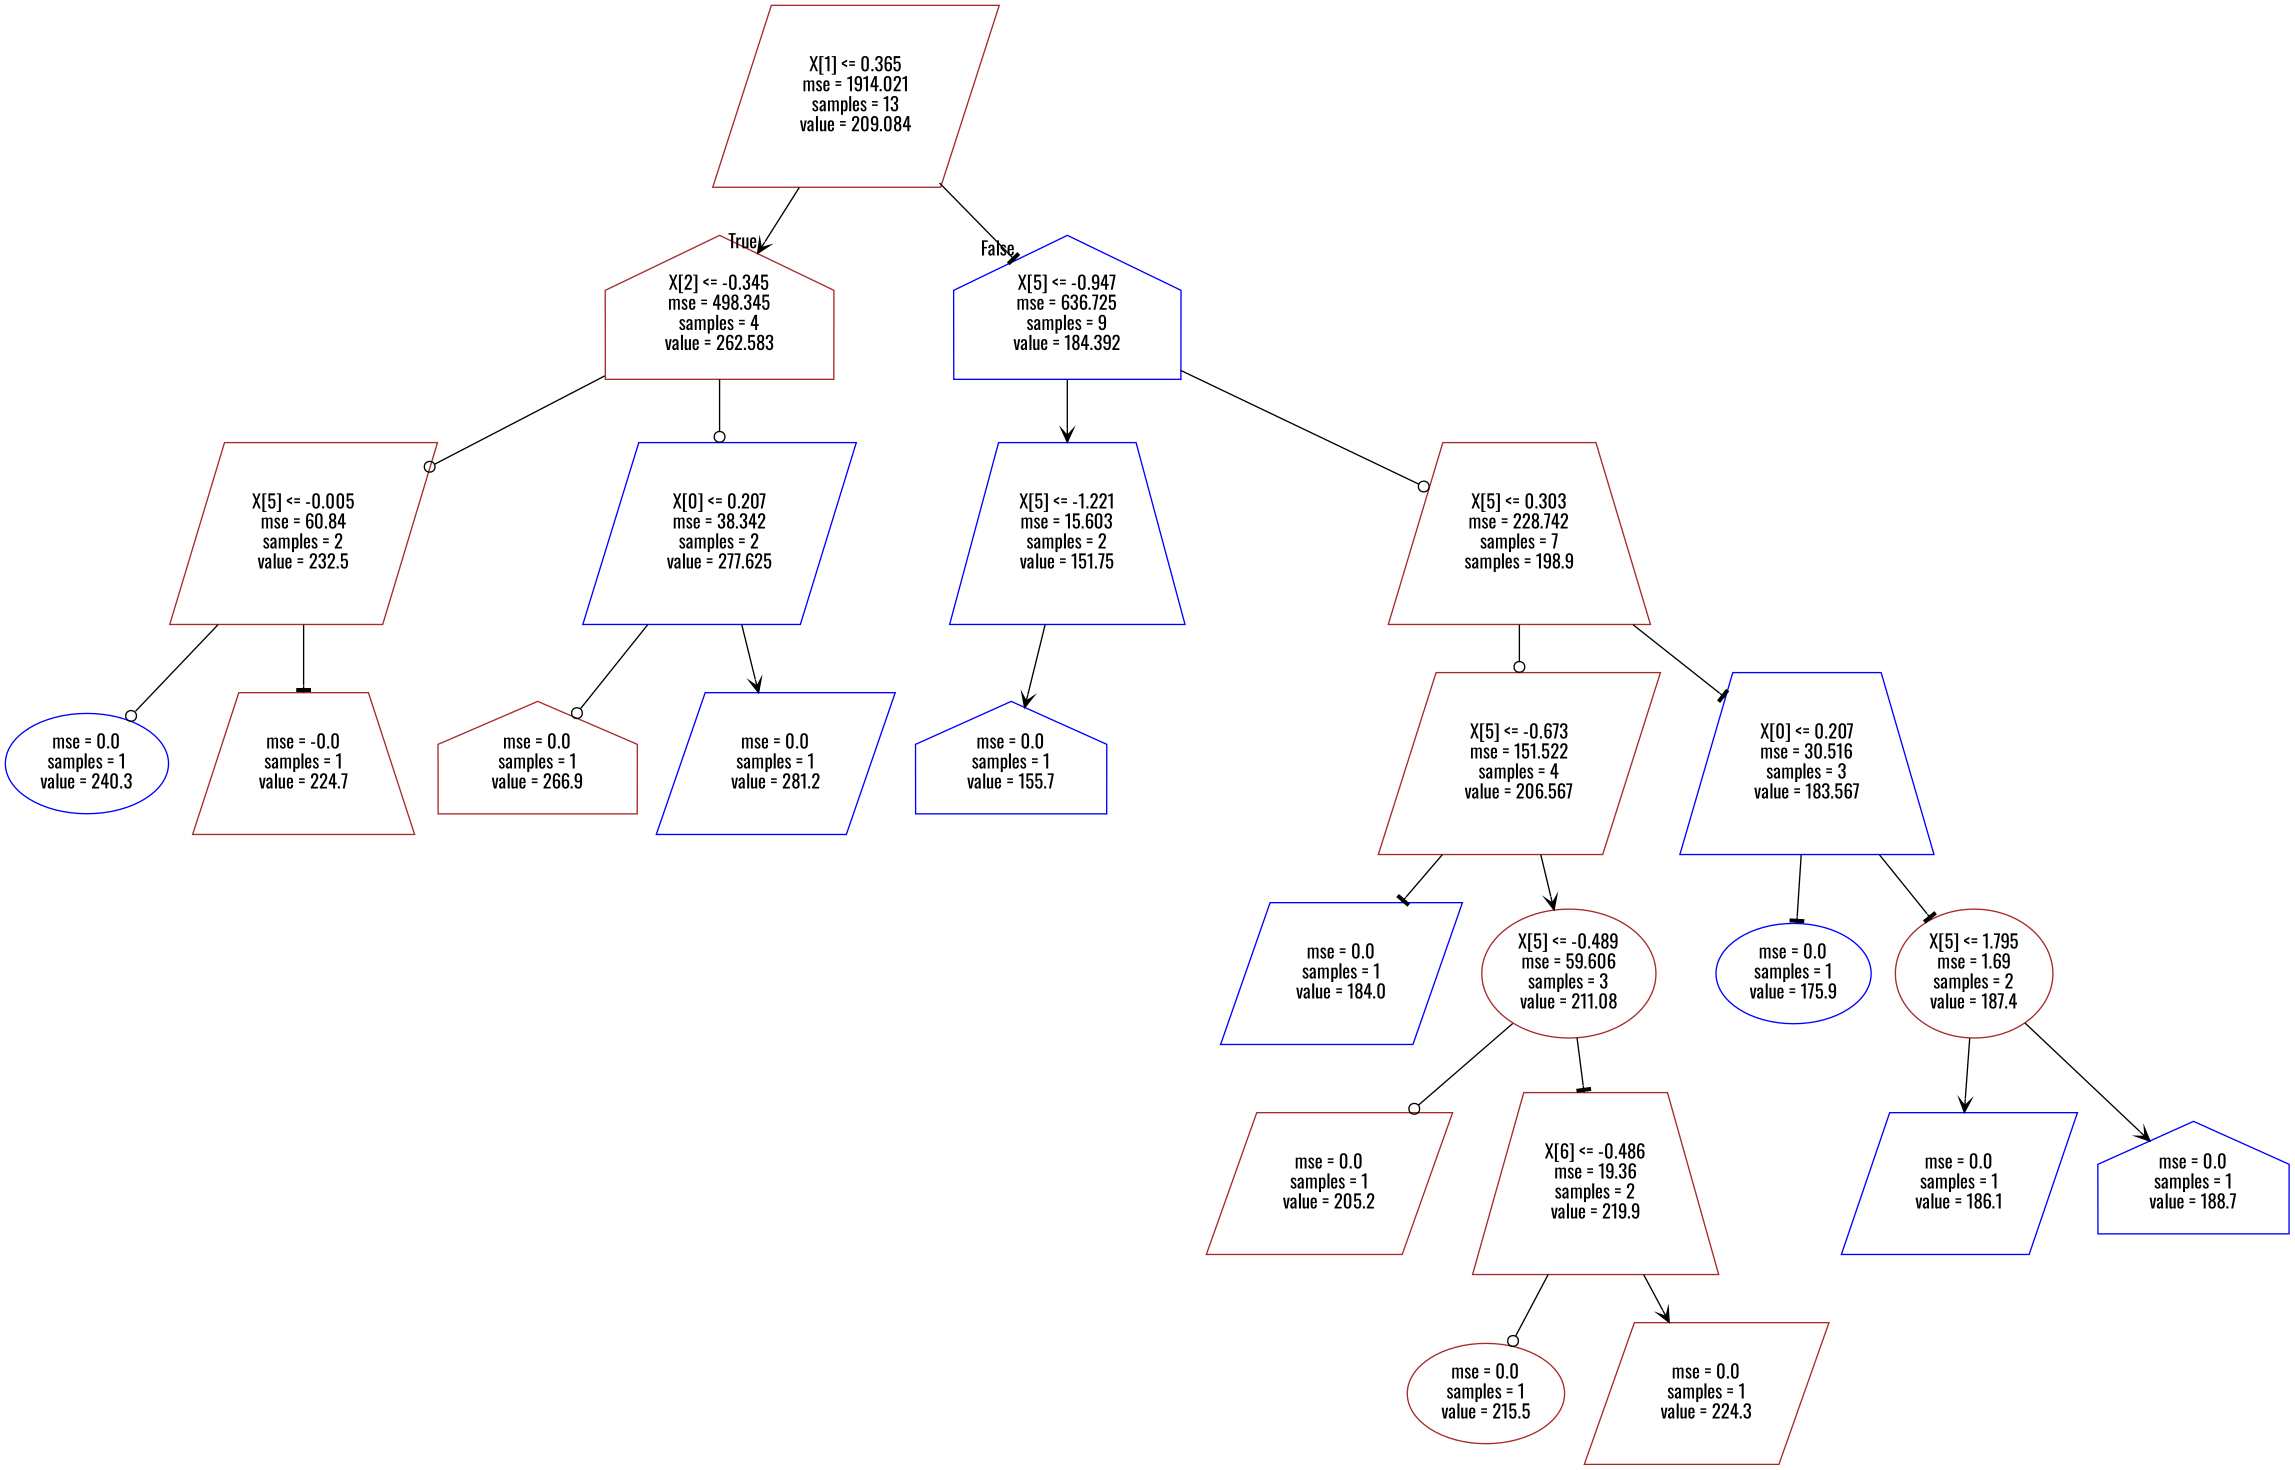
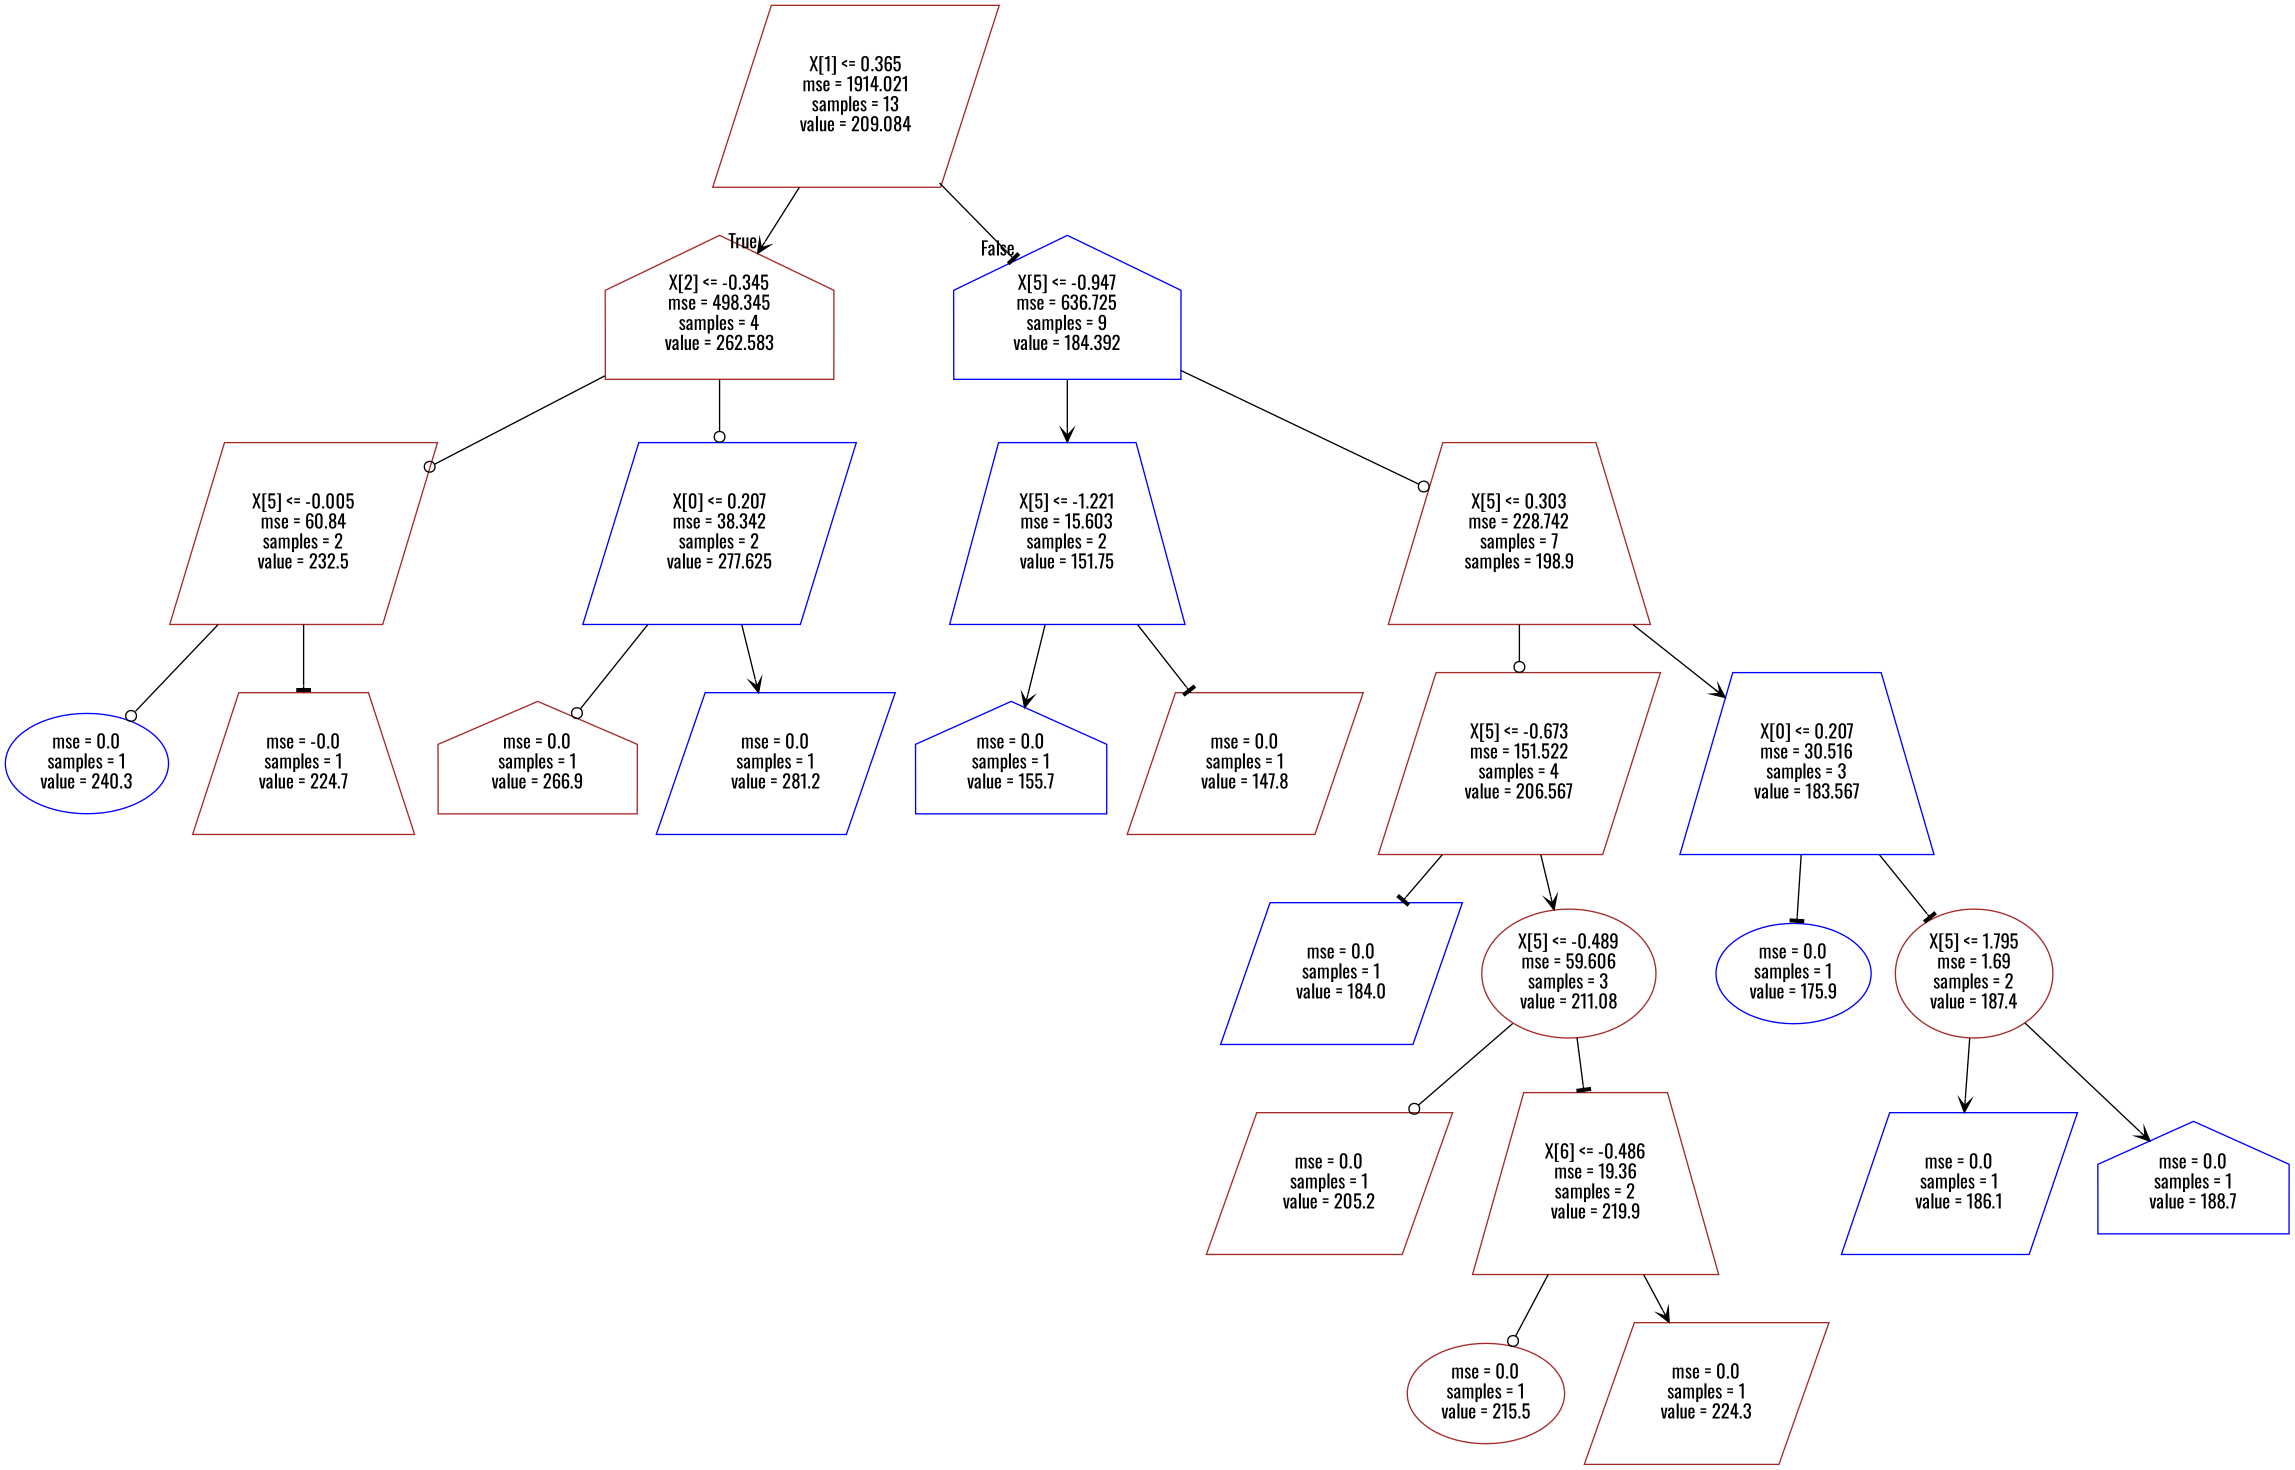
(1676, 659) -> (1676, 659)
none -> (1245, 764)
